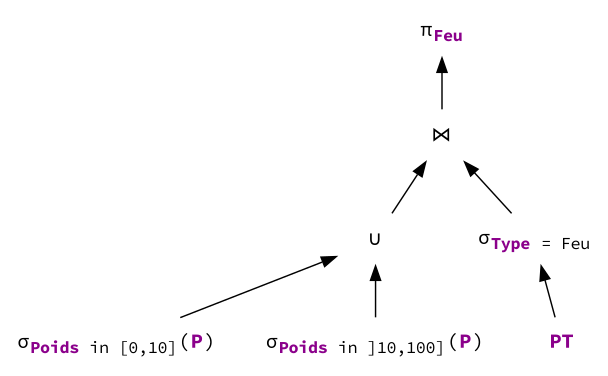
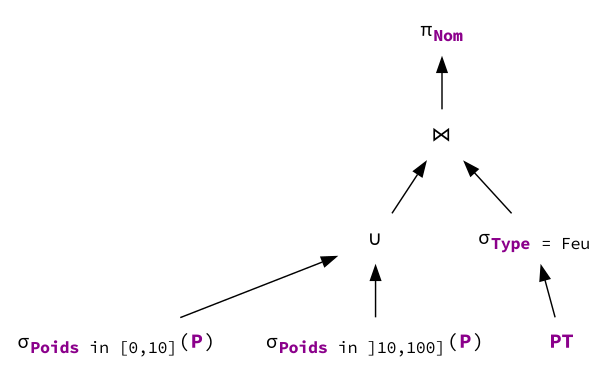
(448, 30) -> (448, 30)
